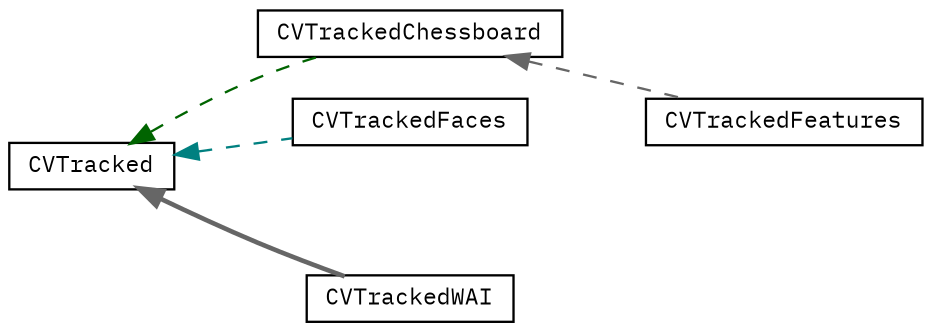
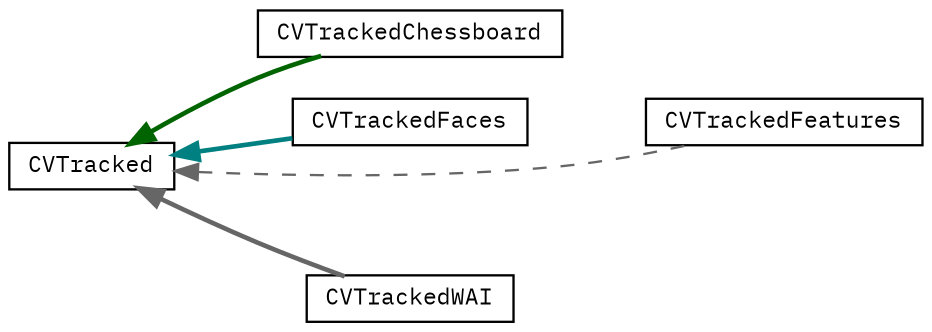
(609, 81) -> (447, 174)
(234, 88) -> (234, 88)
(245, 145) -> (245, 145)
